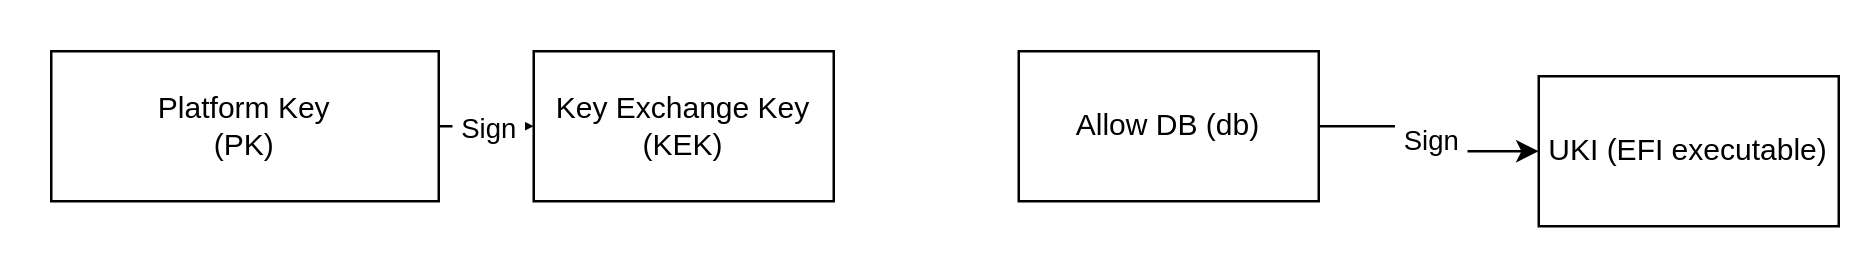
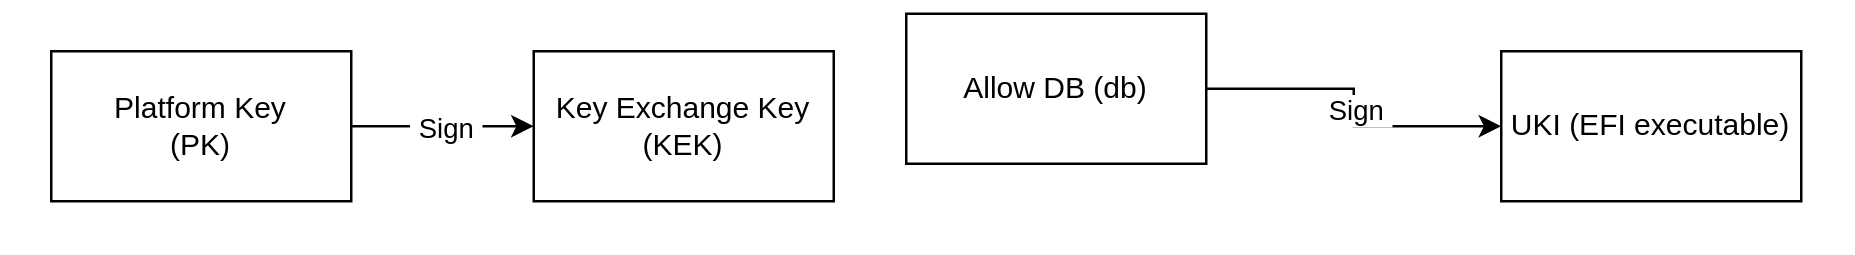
(245, 126) -> (201, 126)
(1169, 126) -> (1056, 89)
(1689, 151) -> (1651, 126)
